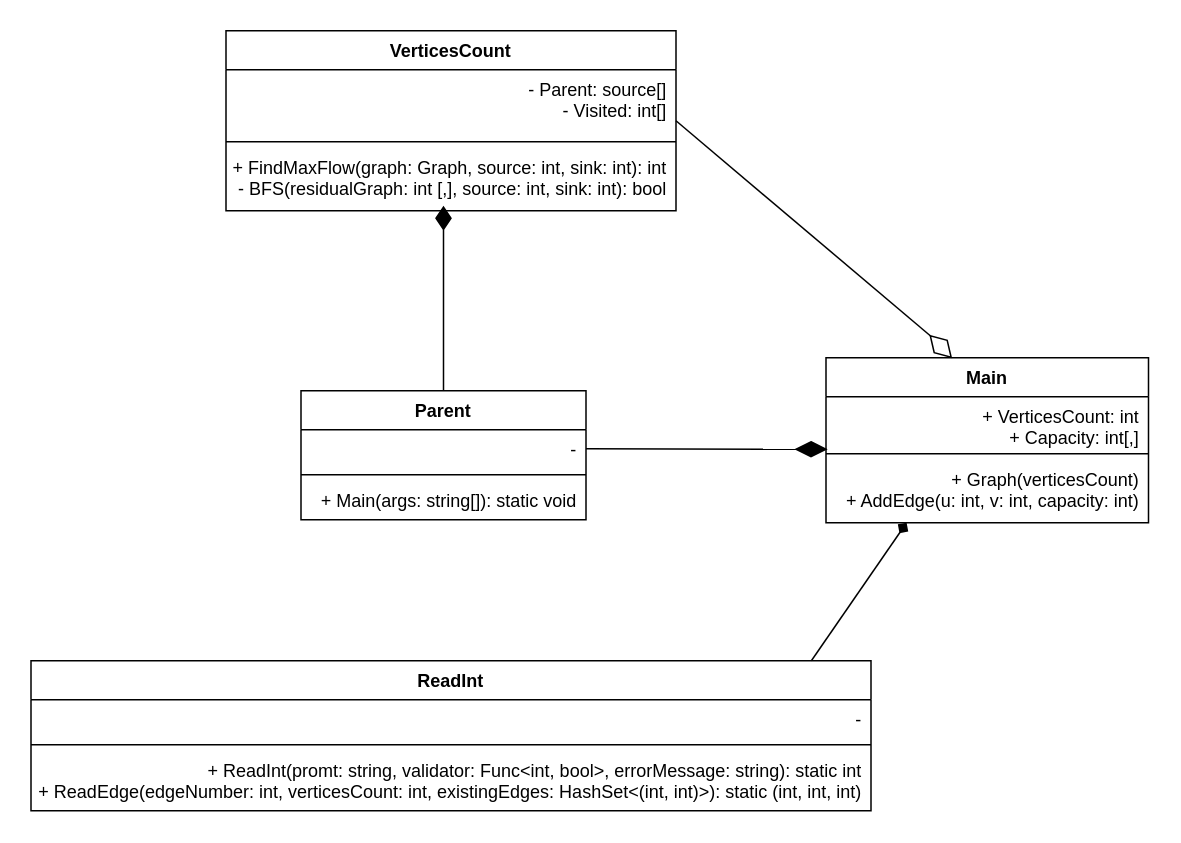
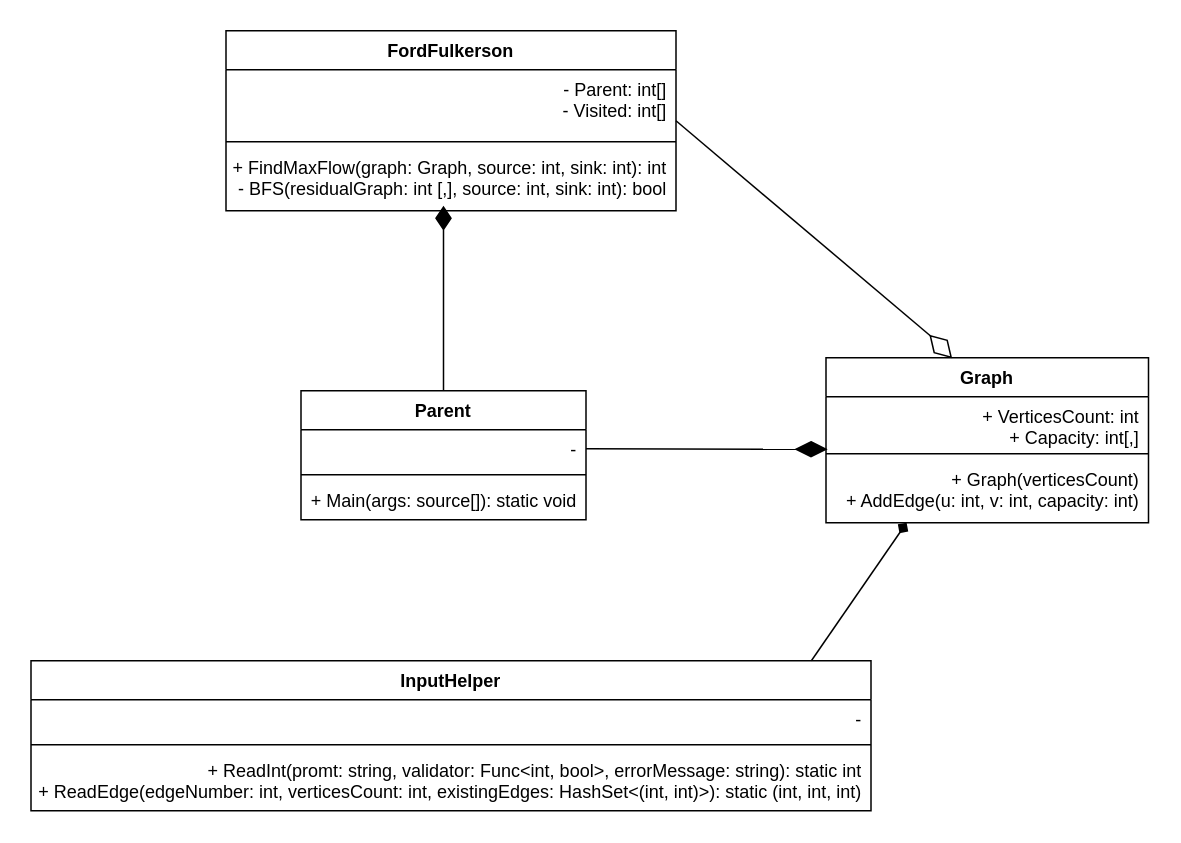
(451, 52) -> (451, 52)
(583, 102) -> (600, 102)
(987, 379) -> (987, 379)
(442, 513) -> (442, 513)
(451, 682) -> (451, 682)
